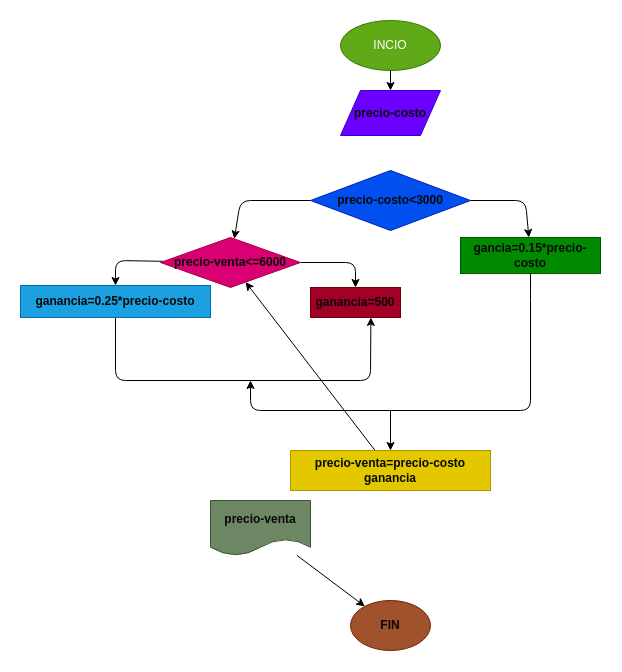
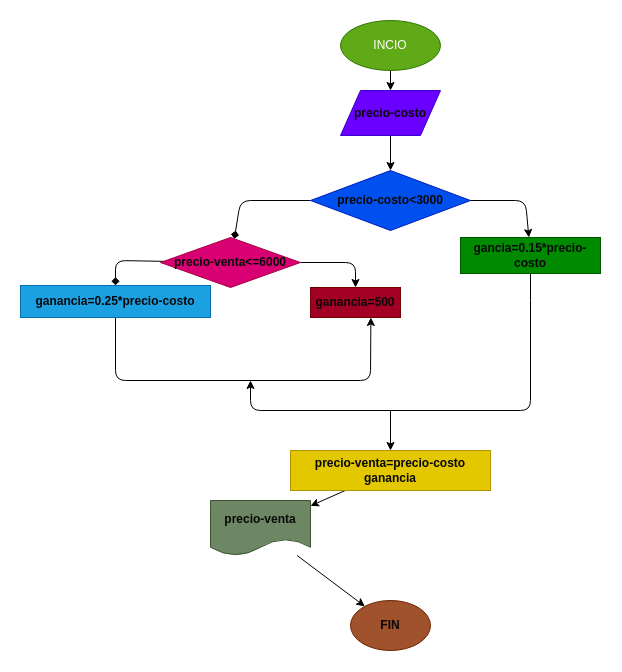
none -> (391, 150)
(236, 231) -> (236, 230)
(116, 277) -> (116, 276)
(312, 369) -> (331, 497)
